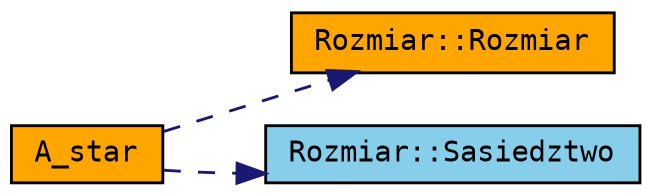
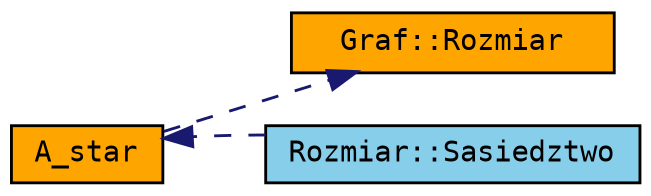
(453, 43) -> (453, 43)
(200, 172) -> (229, 135)
